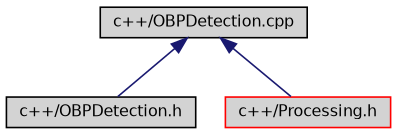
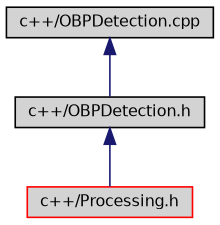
(262, 72) -> (110, 166)
